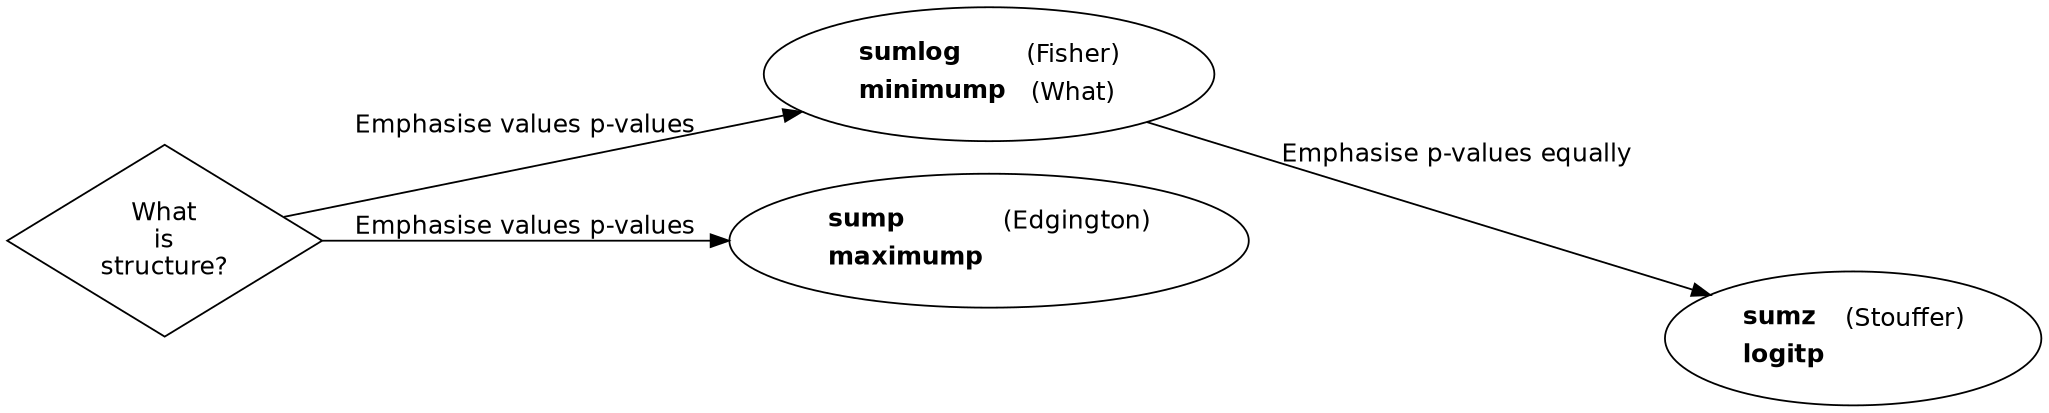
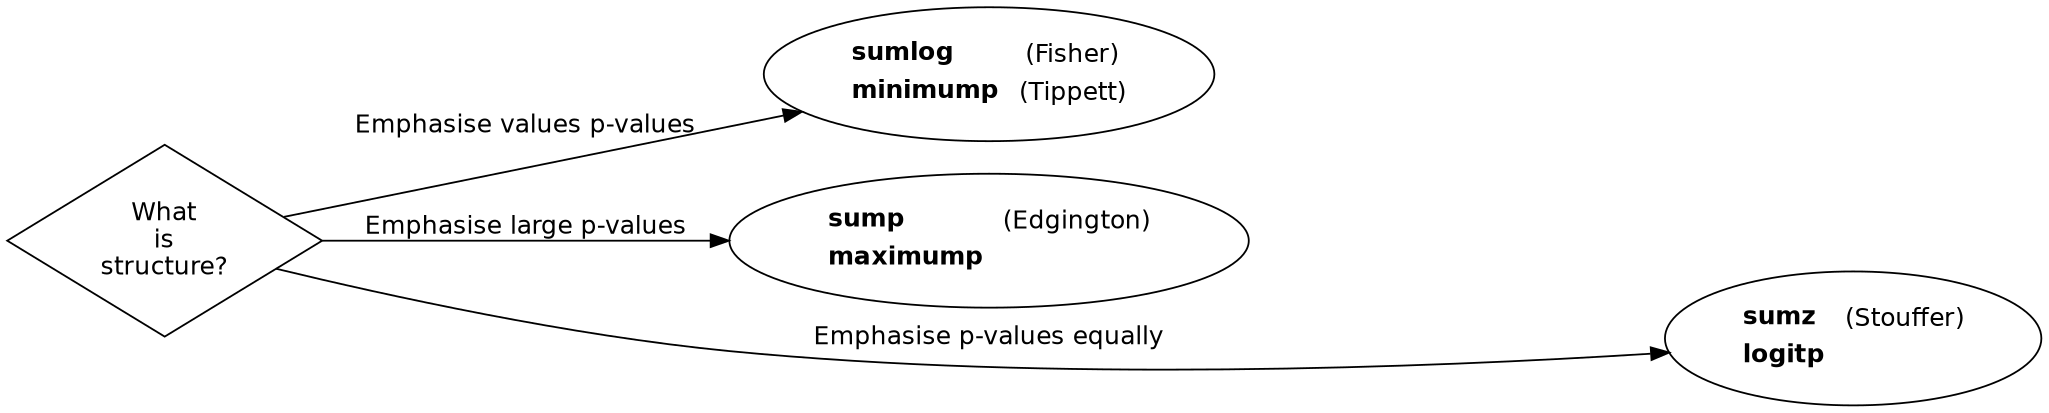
(1070, 92) -> (1069, 92)
(1420, 206) -> (959, 366)
(526, 227) -> (526, 227)
